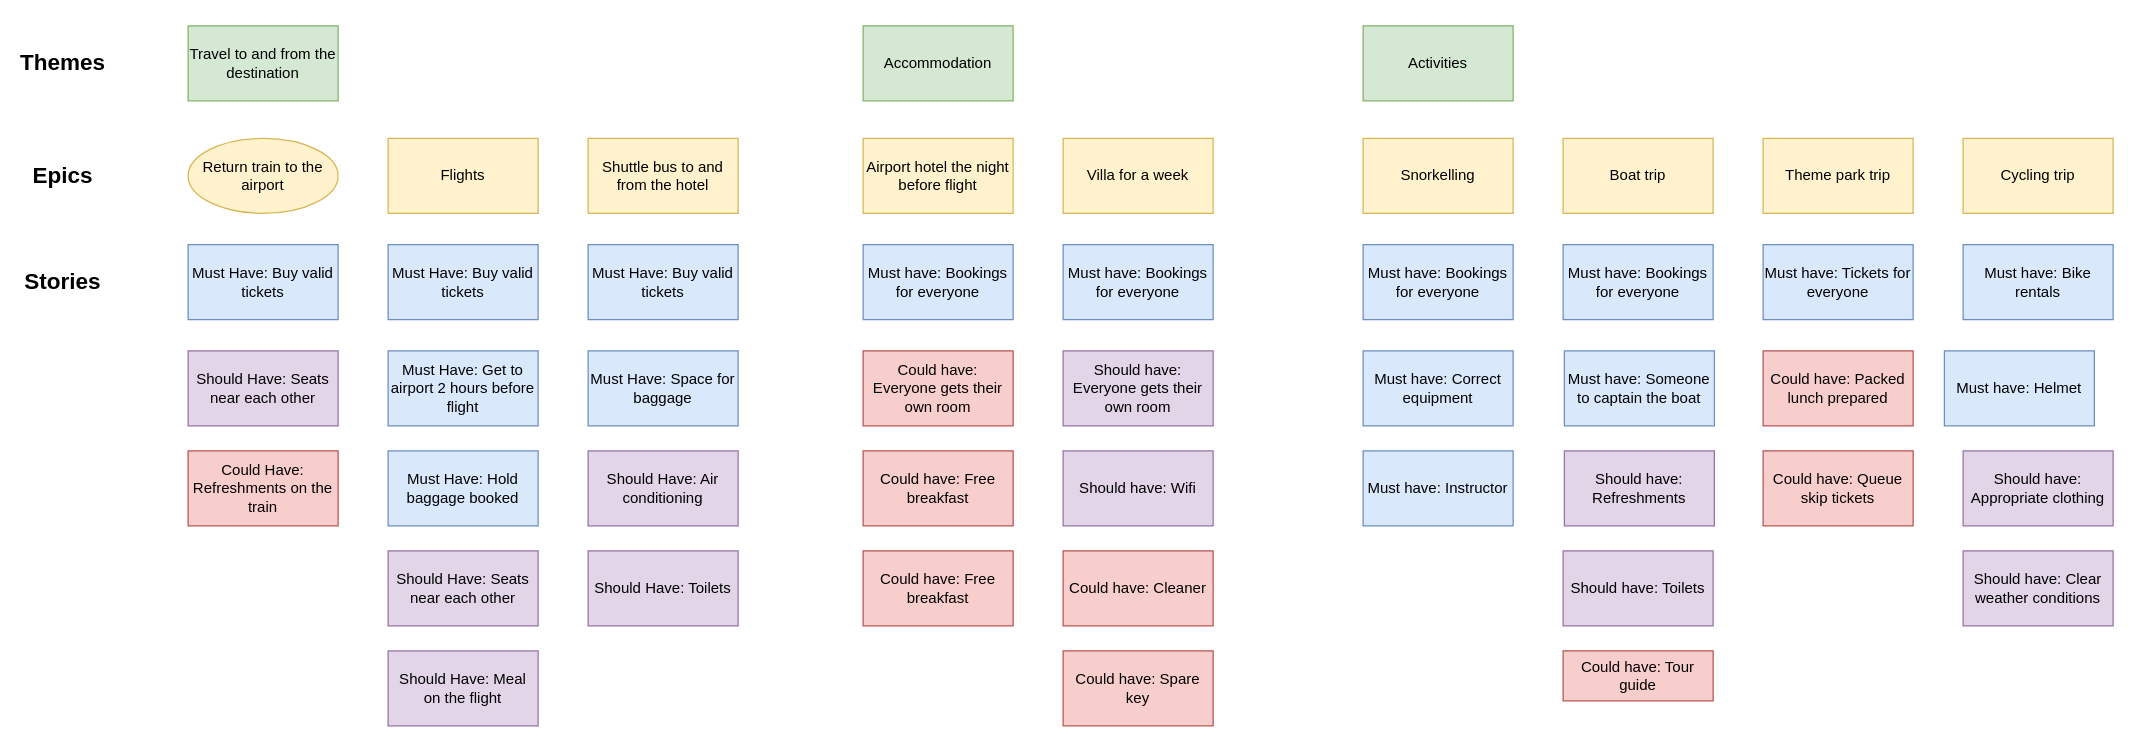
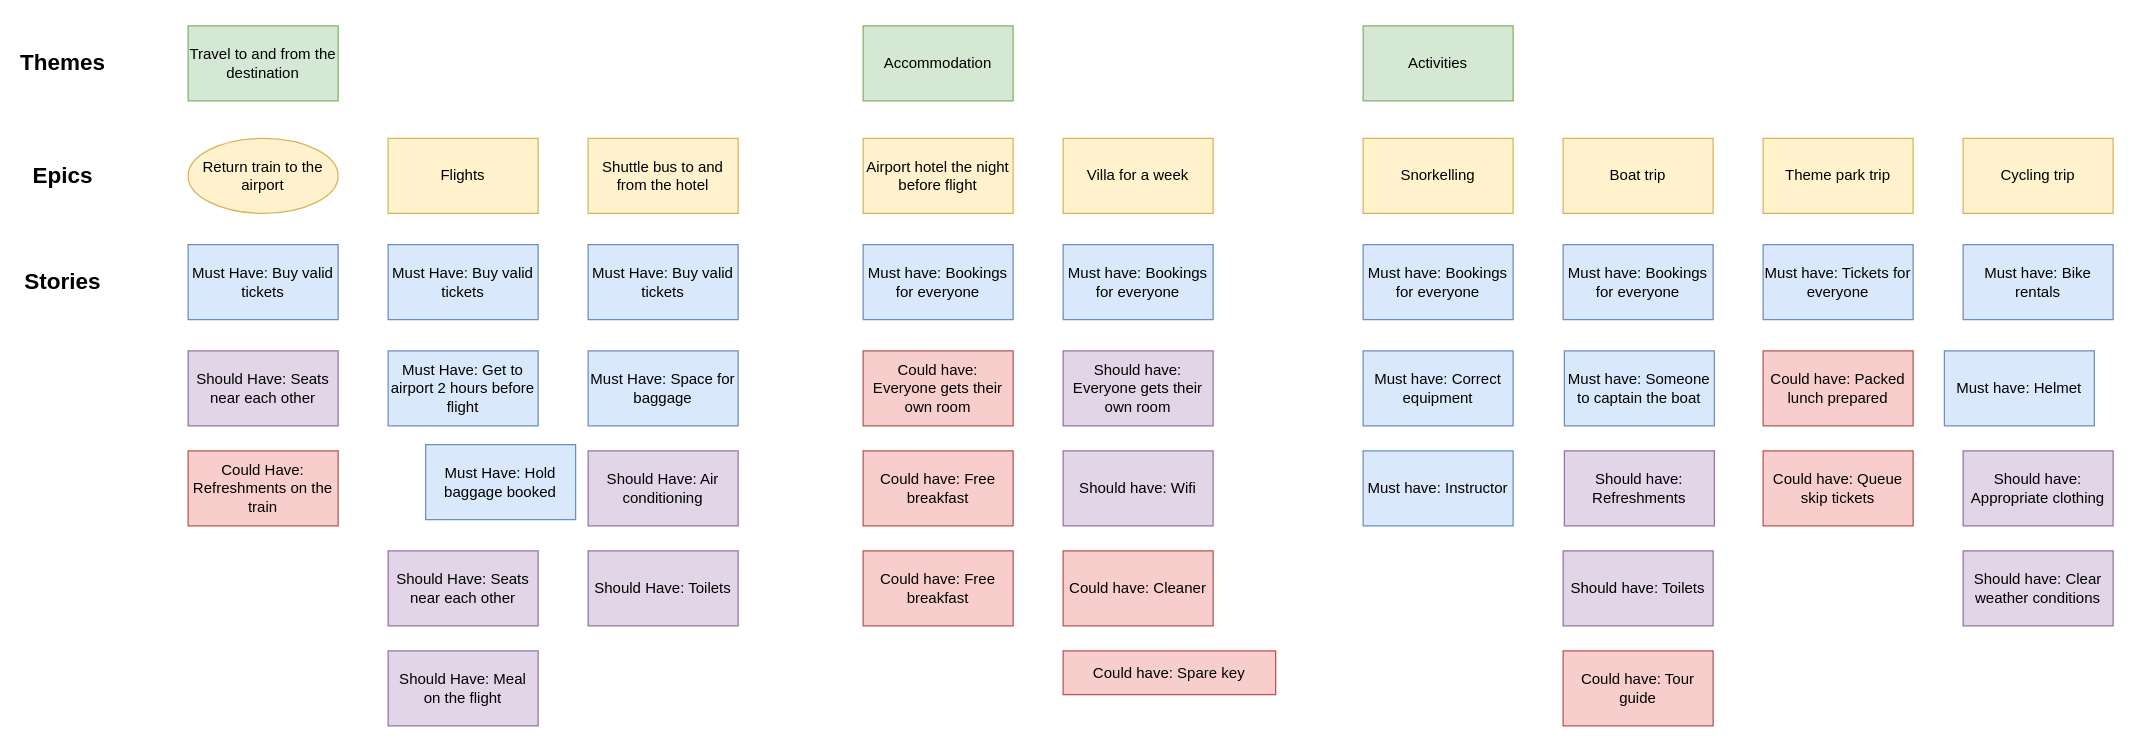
(463, 488) -> (501, 482)
(1638, 676) -> (1638, 688)
(1138, 688) -> (1169, 673)
